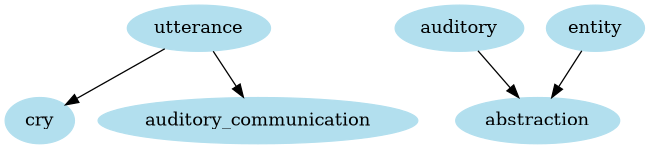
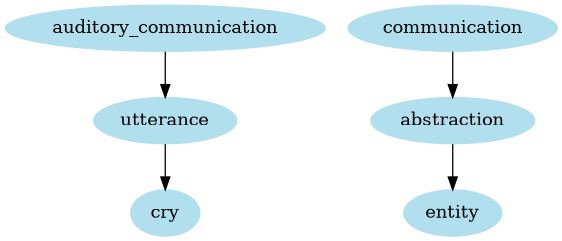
(459, 28) -> (453, 28)
(225, 69) -> (165, 68)
(570, 69) -> (453, 161)
